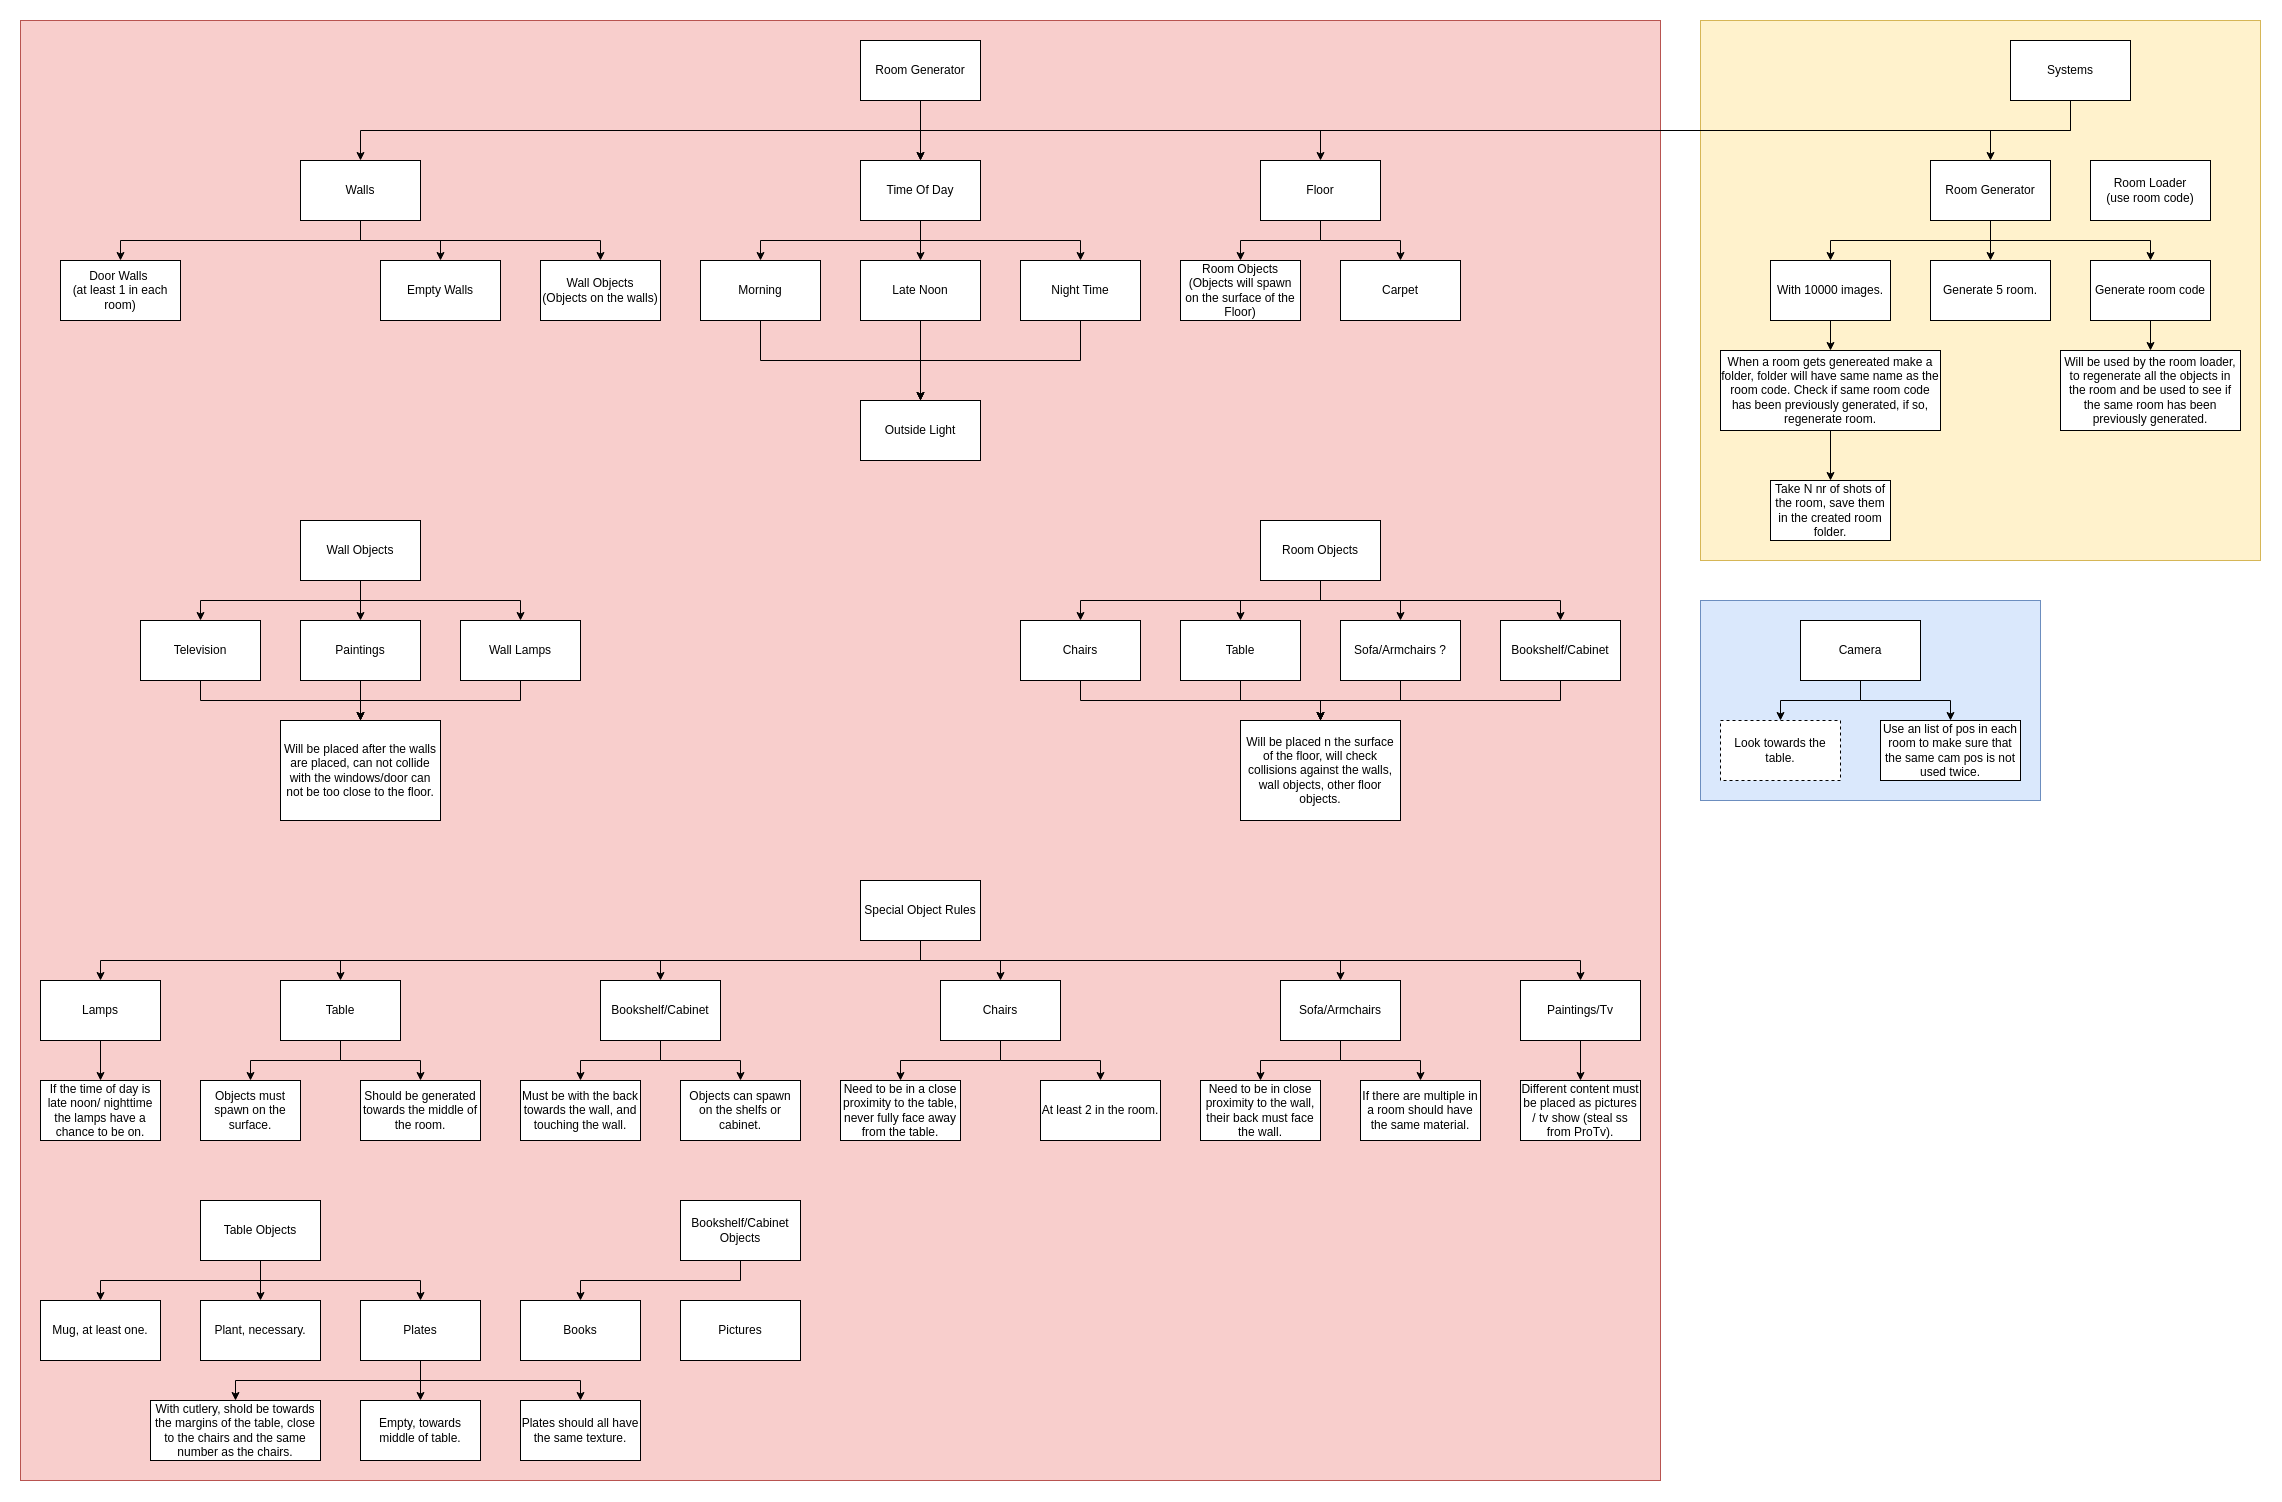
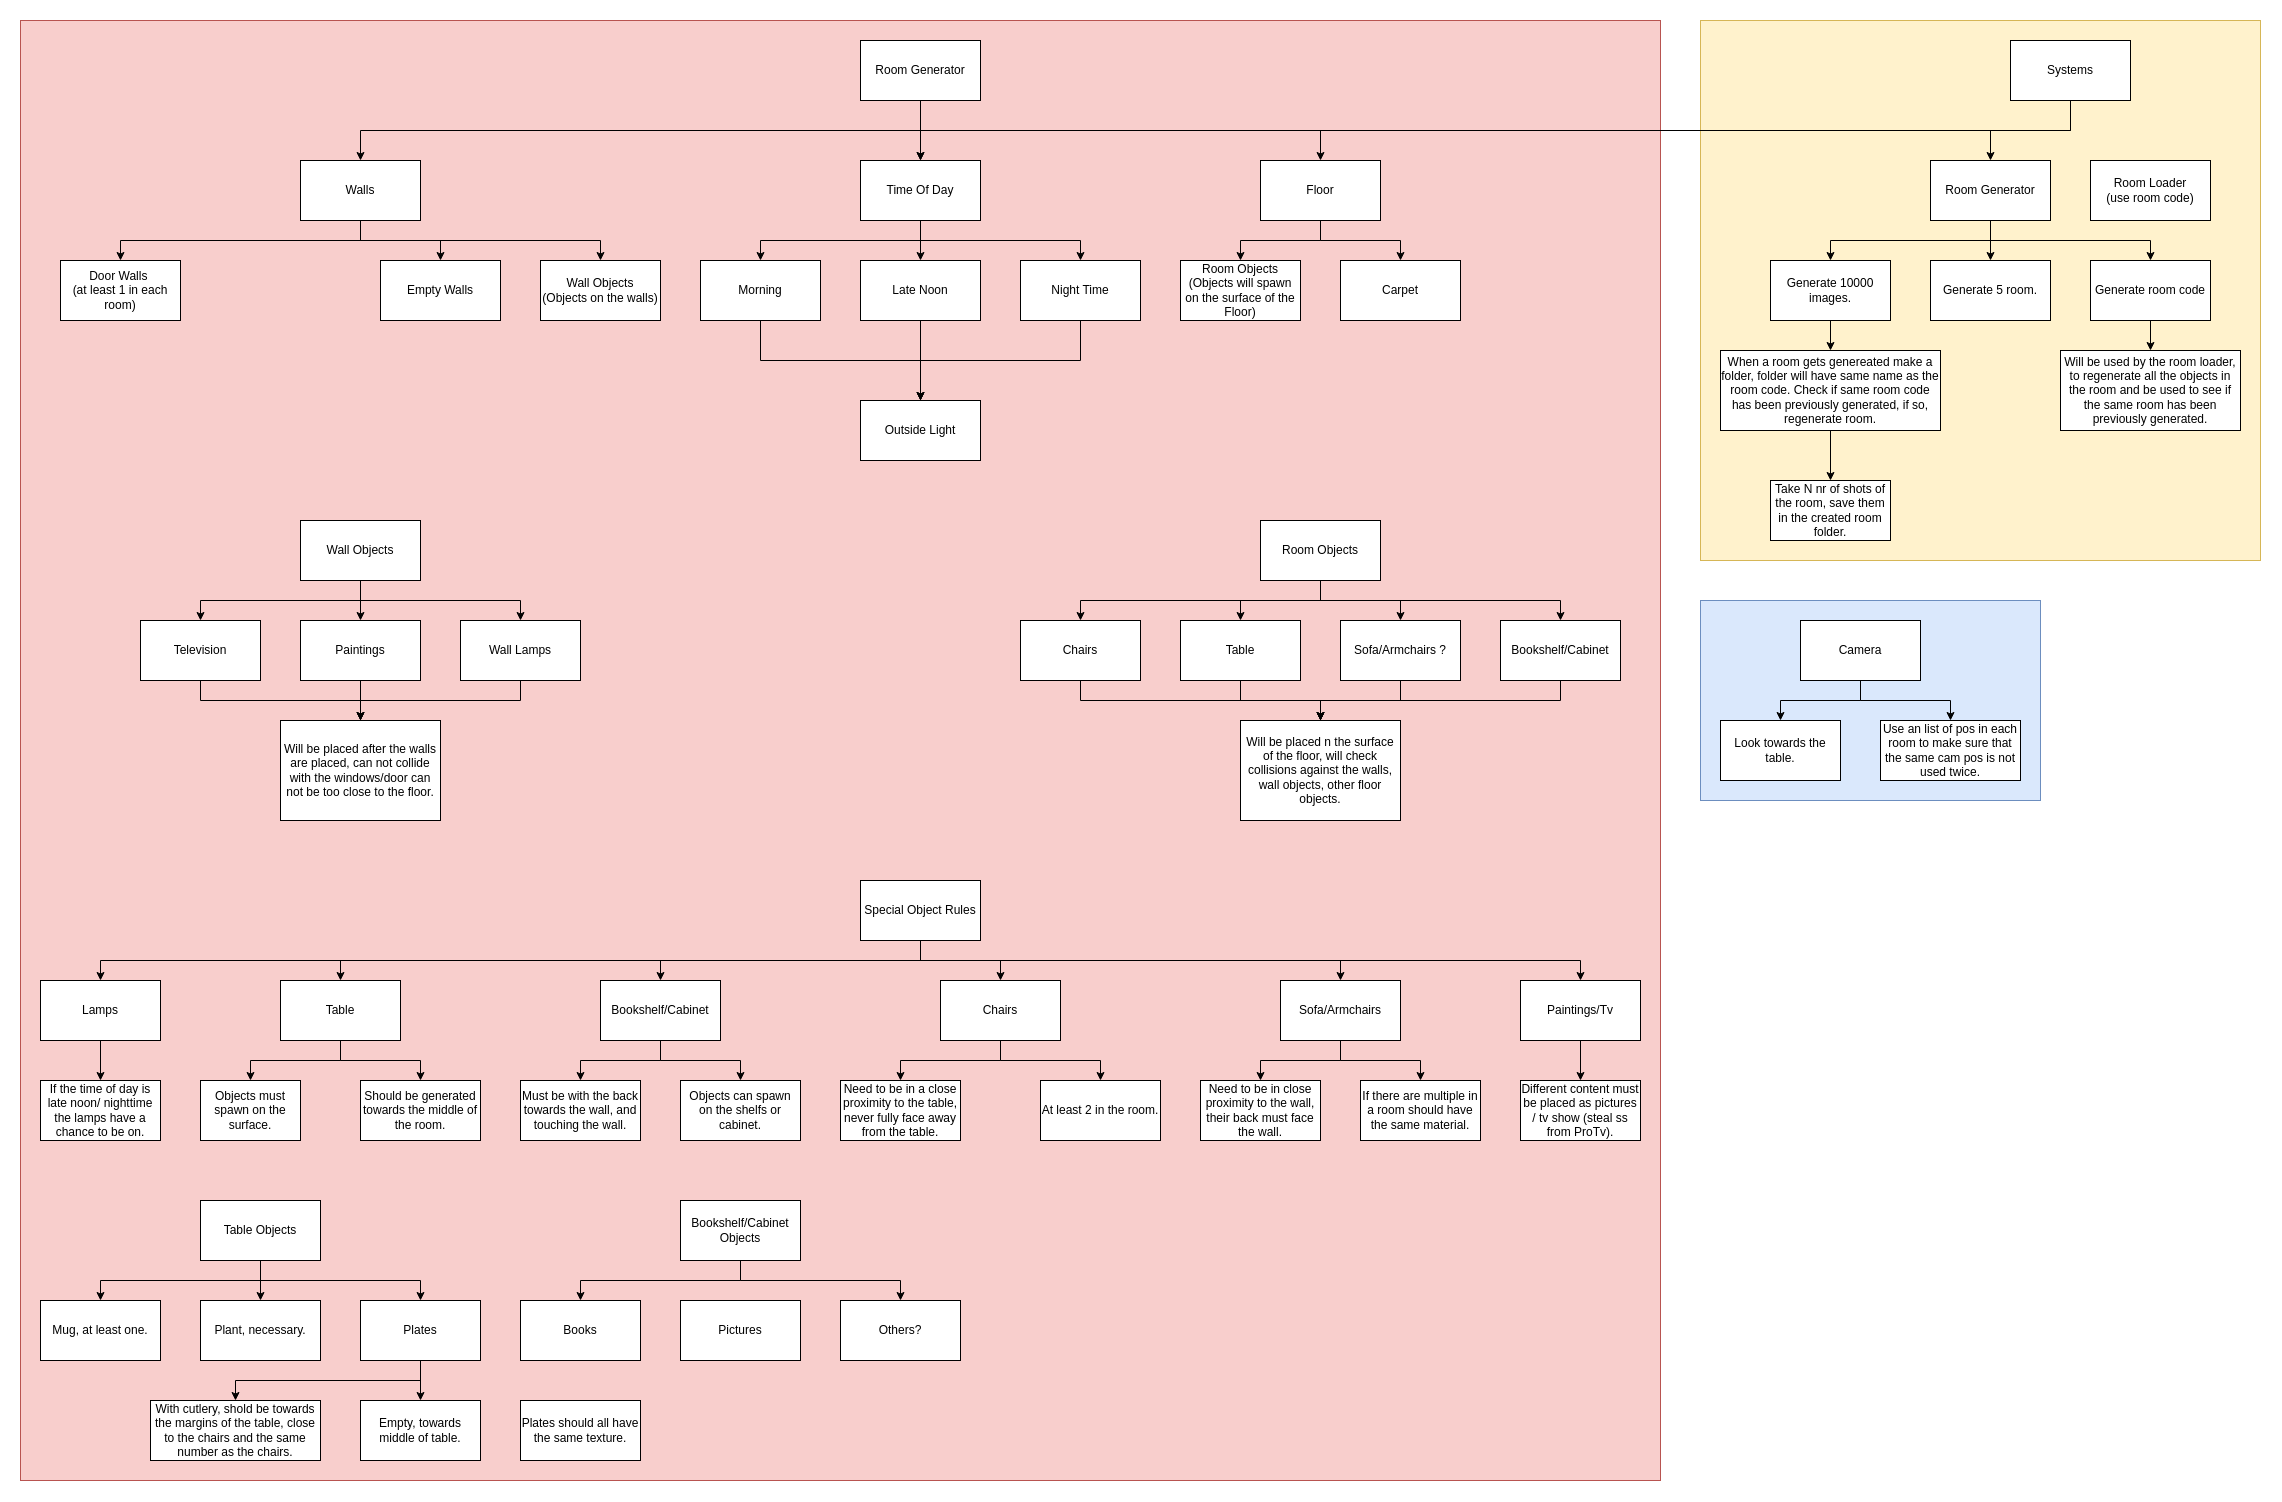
(1831, 291) -> (1831, 291)
(1781, 751) -> (1781, 751)
none -> (828, 1281)
none -> (901, 1331)
(508, 1381) -> none
